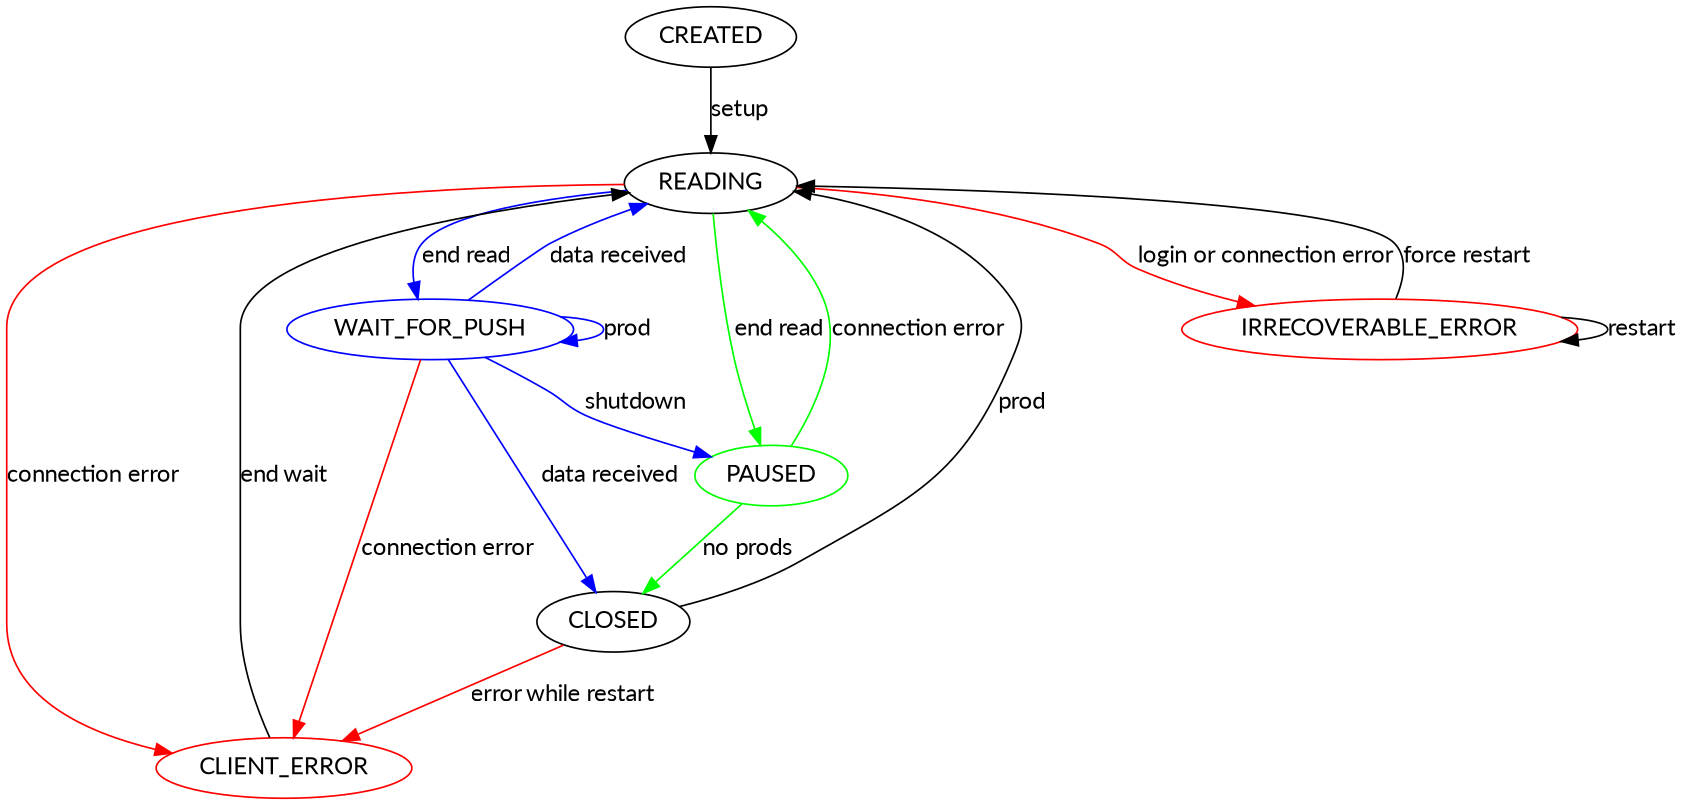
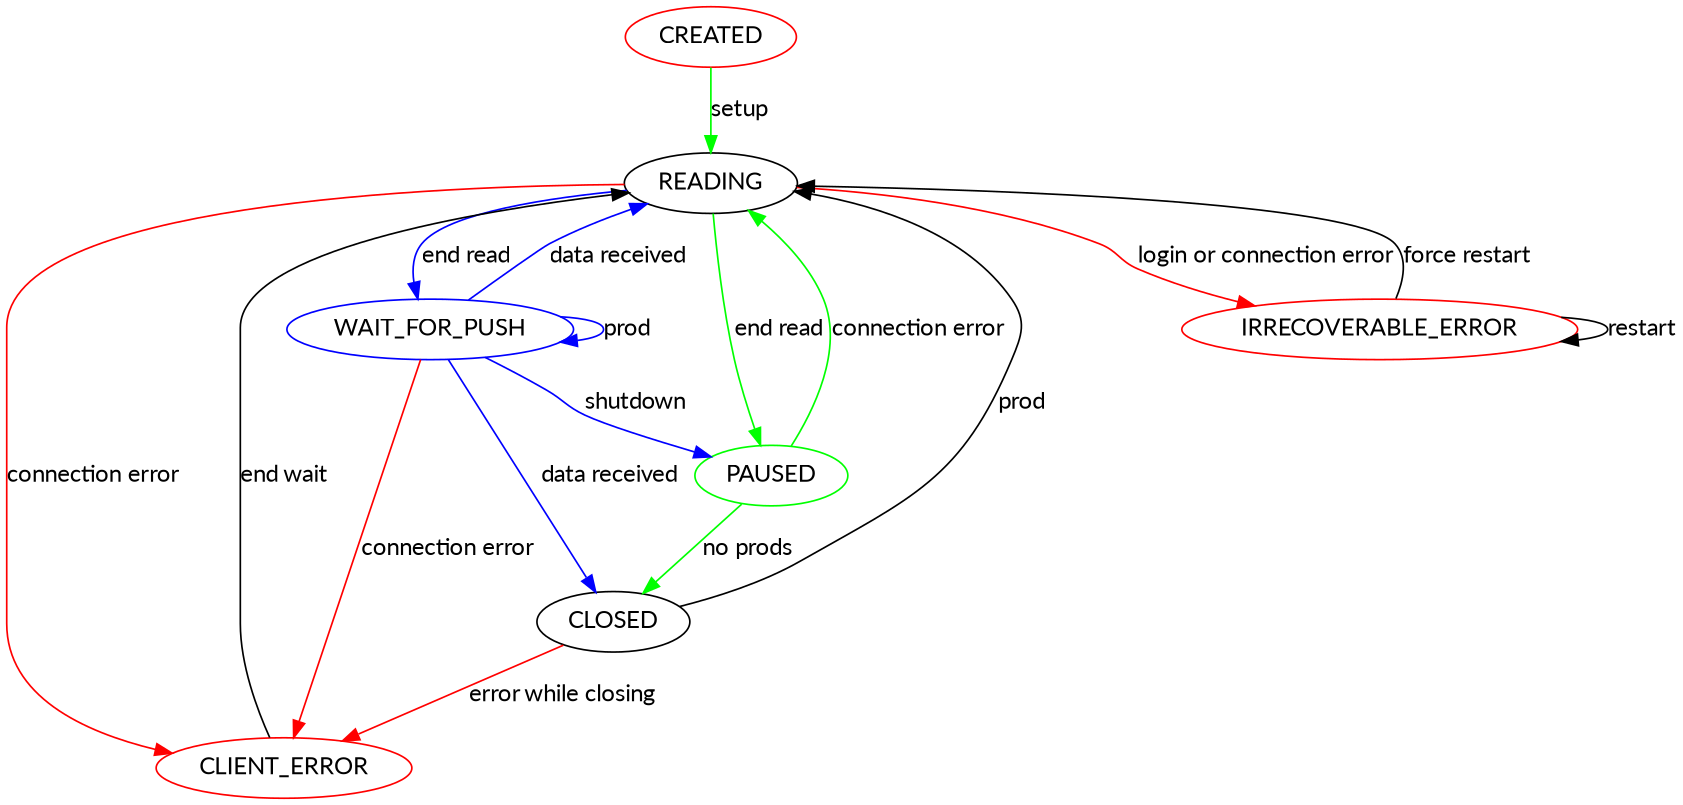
(711, 37) -> (711, 37)
(711, 102) -> (711, 102)
(563, 695) -> (563, 695)
